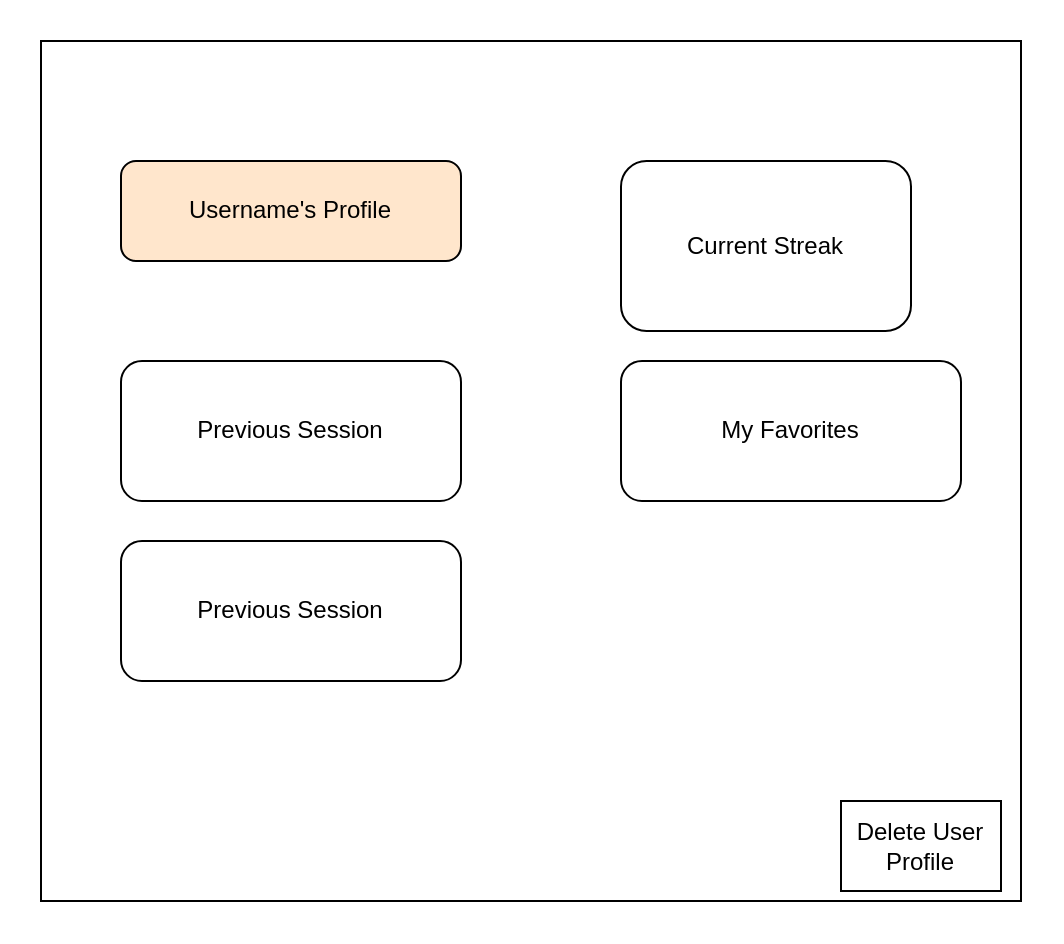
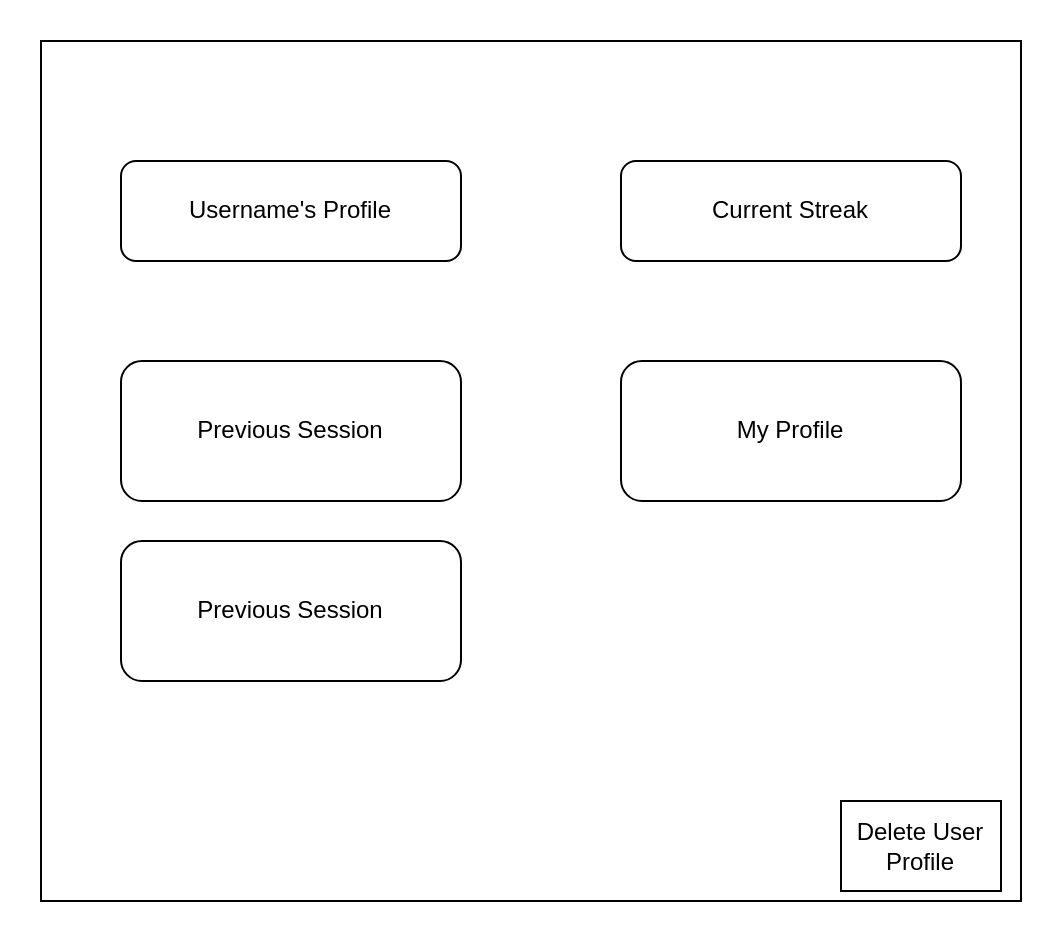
(291, 211) -> (291, 211)
(766, 246) -> (791, 211)
(791, 431) -> (791, 431)
